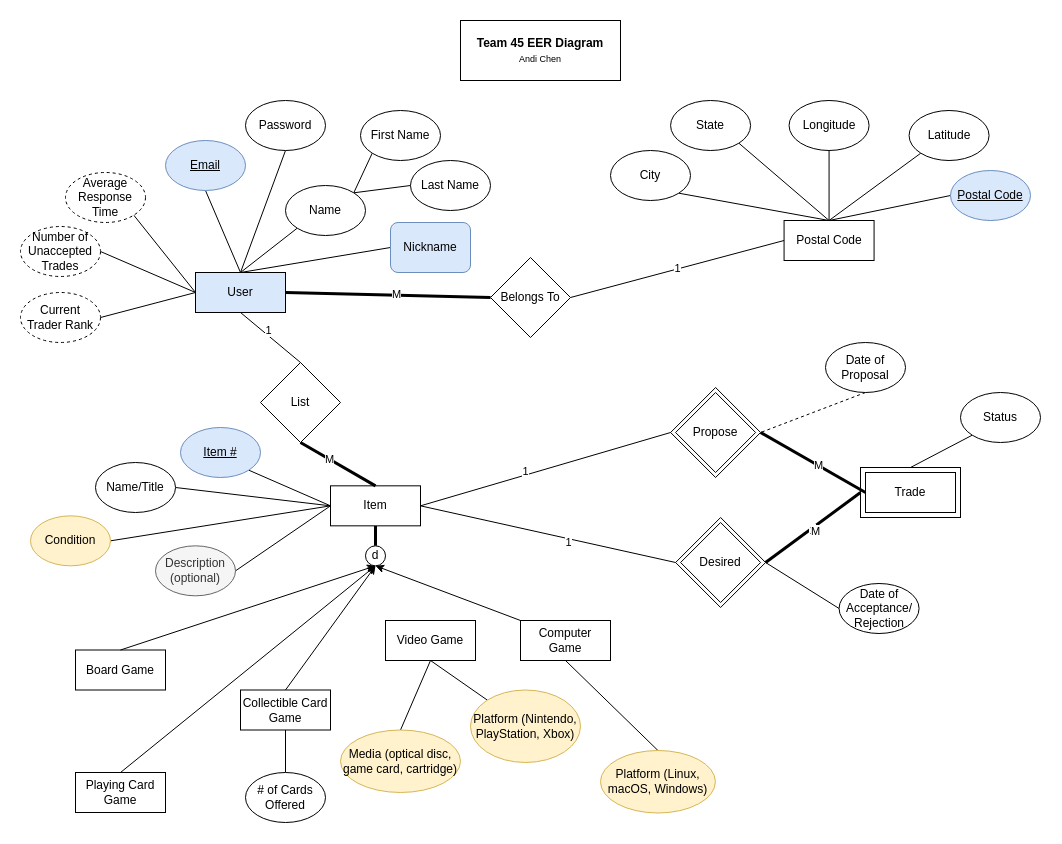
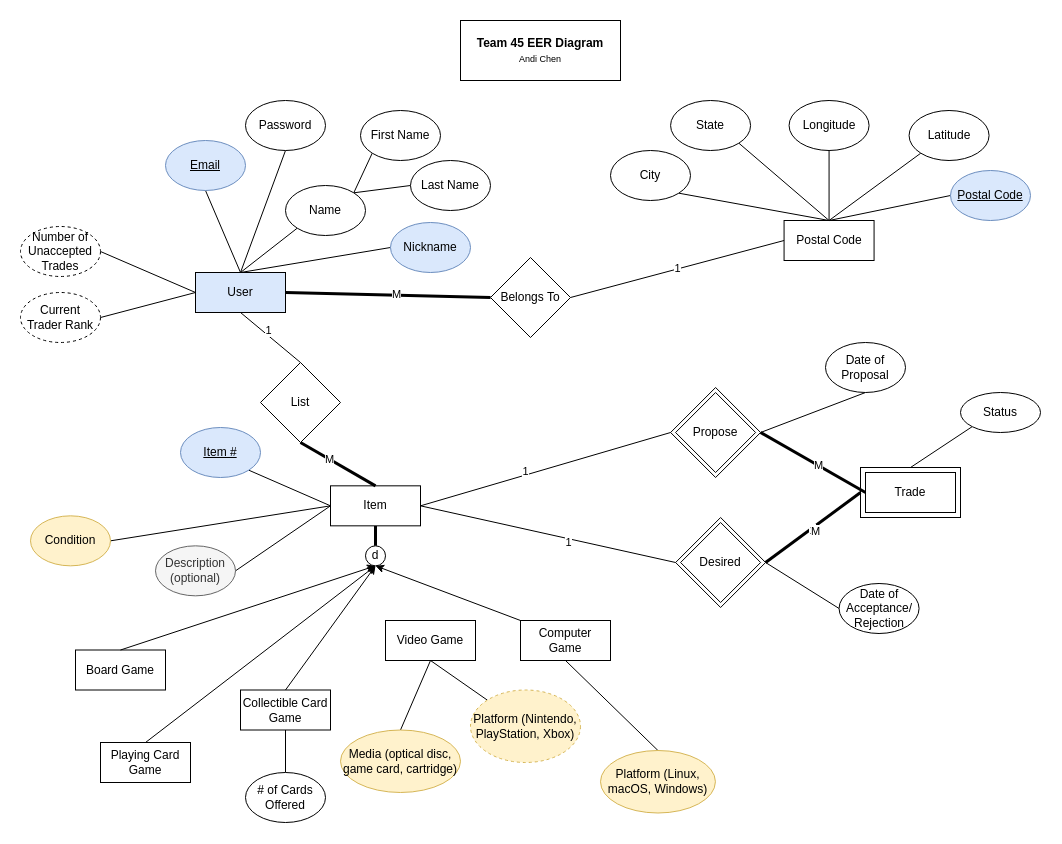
(106, 198) -> none
(431, 248) -> (431, 248)
(163, 252) -> none
(814, 412) -> (814, 412)
(1001, 418) -> (1001, 413)
(136, 488) -> none
(249, 496) -> none
(526, 726) -> (526, 726)
(121, 793) -> (146, 763)
